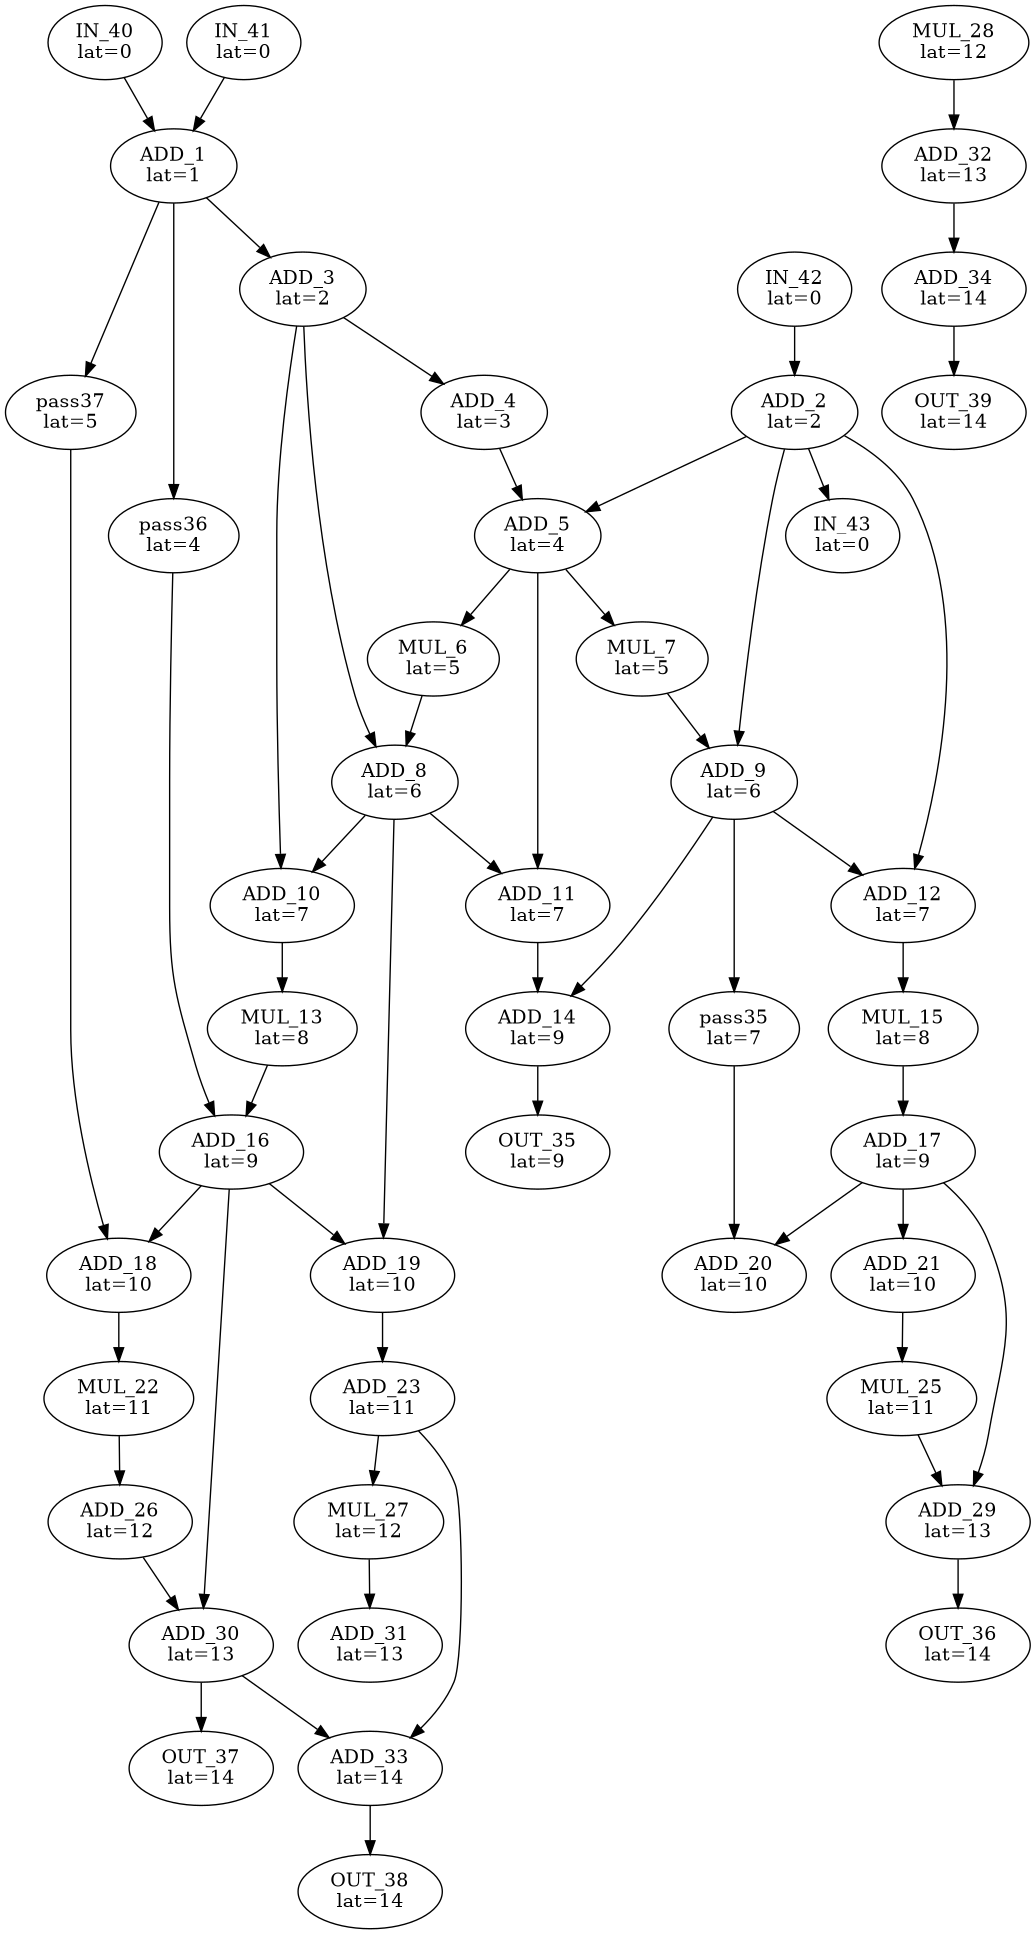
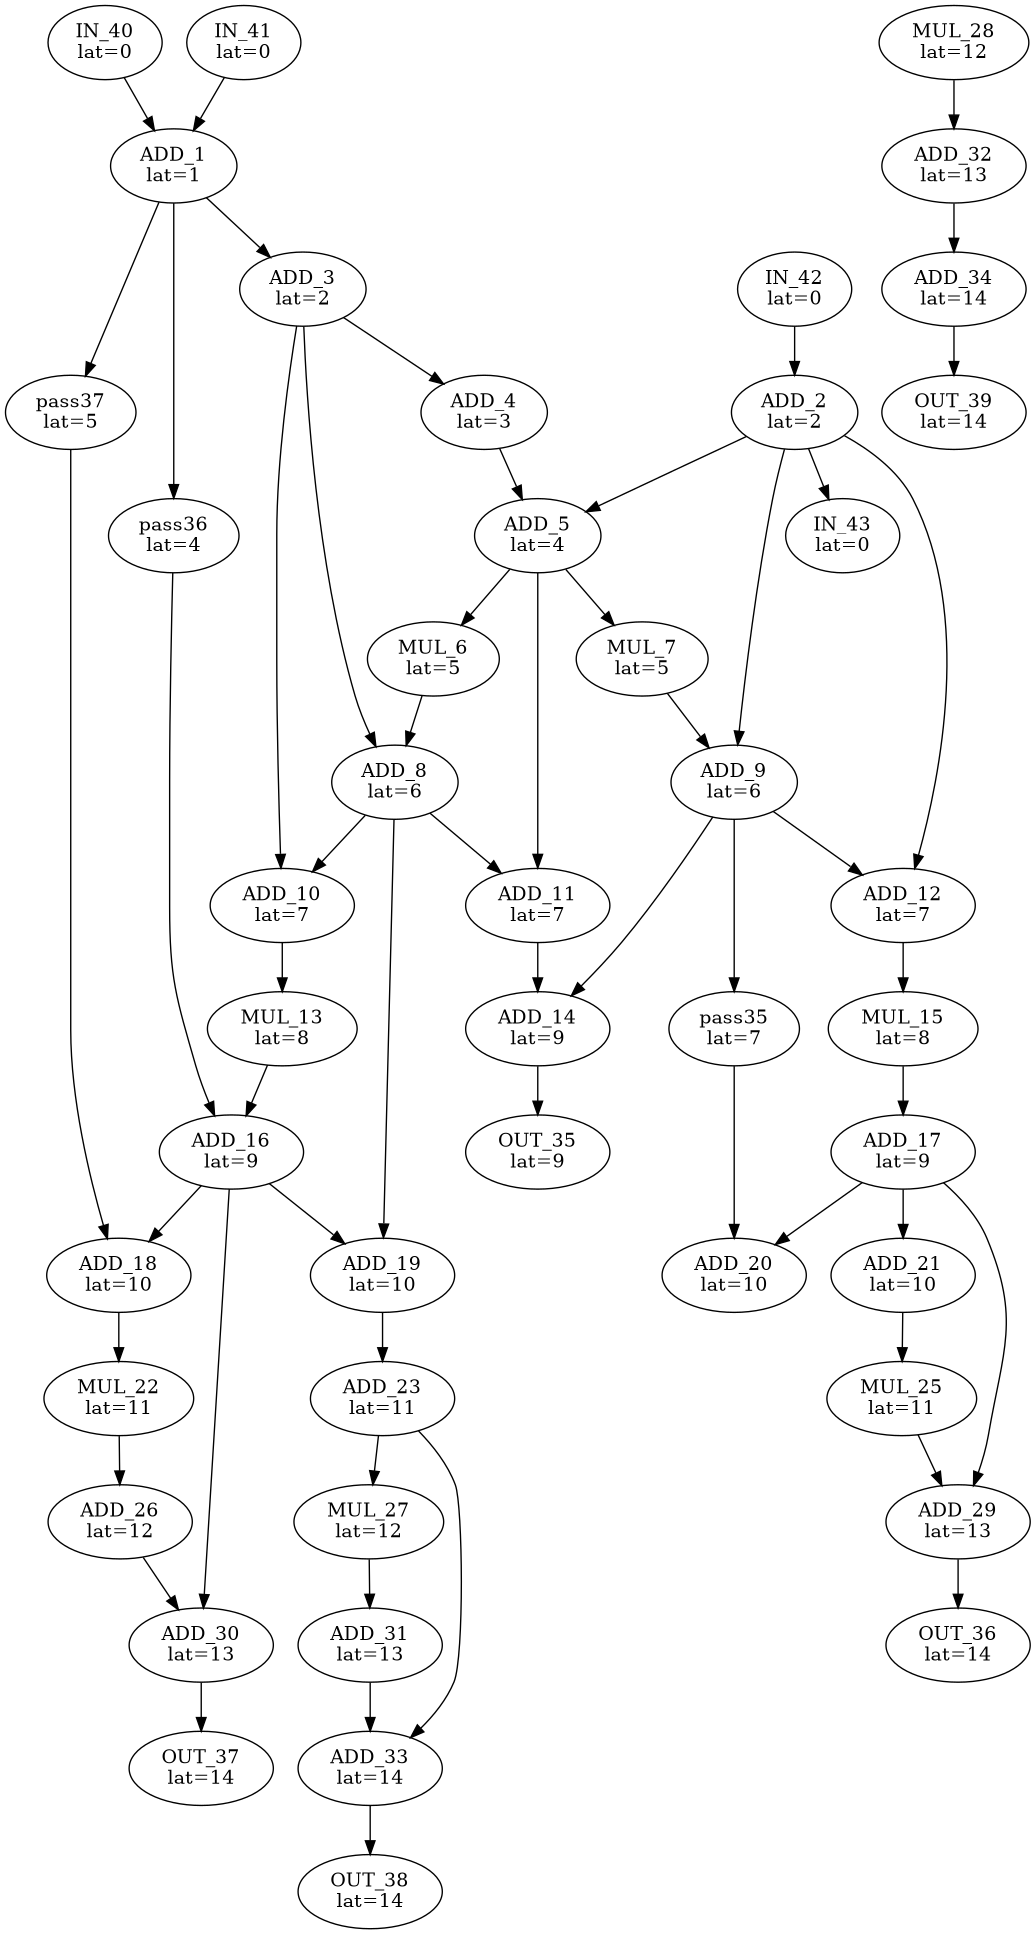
(280, 1703) -> (370, 1700)
